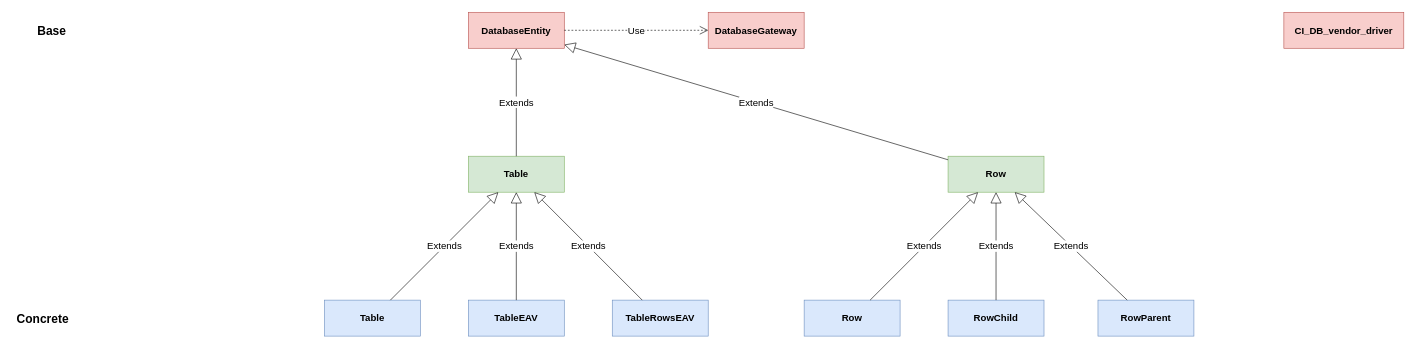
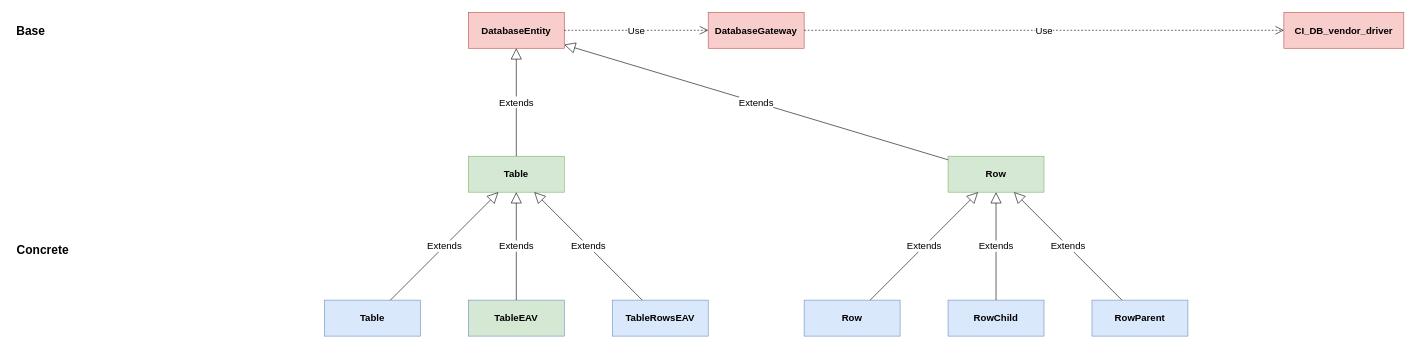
(51, 30) -> (30, 30)
none -> (1044, 30)
(42, 318) -> (42, 249)
(516, 318) -> (516, 318)
(1146, 318) -> (1140, 318)
